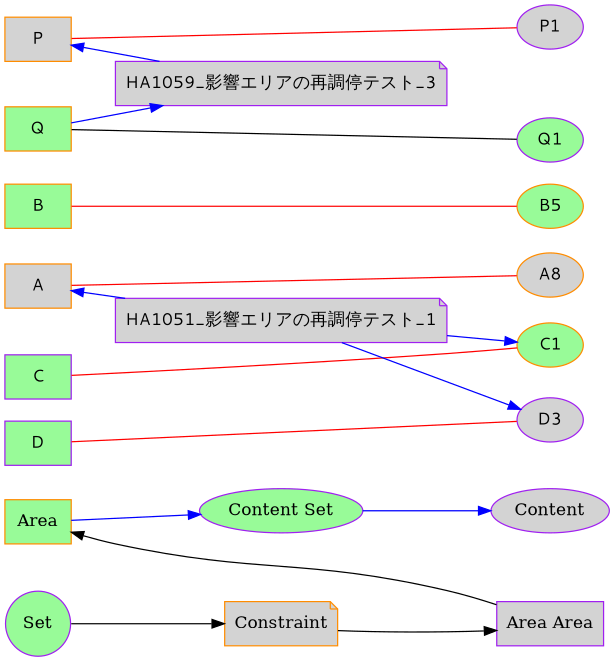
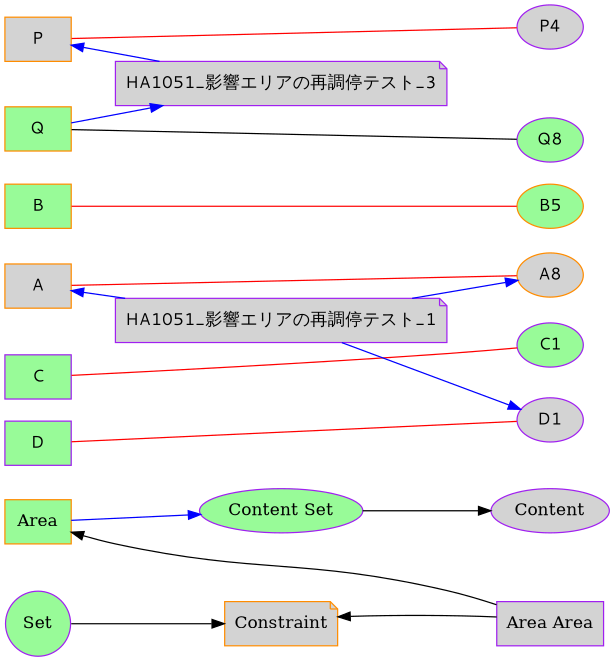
(550, 27) -> (550, 27)
(281, 83) -> (281, 83)
(550, 140) -> (550, 140)
(476, 338) -> (459, 290)
(550, 345) -> (550, 345)
(550, 420) -> (550, 420)
(420, 511) -> (420, 511)
(411, 632) -> (424, 615)
